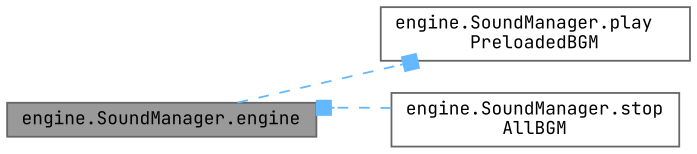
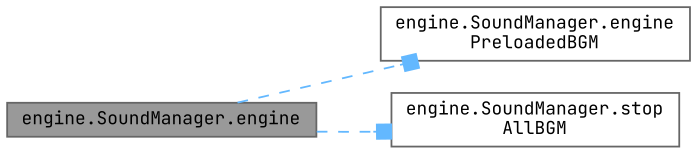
(535, 34) -> (535, 34)
(363, 108) -> (345, 132)
